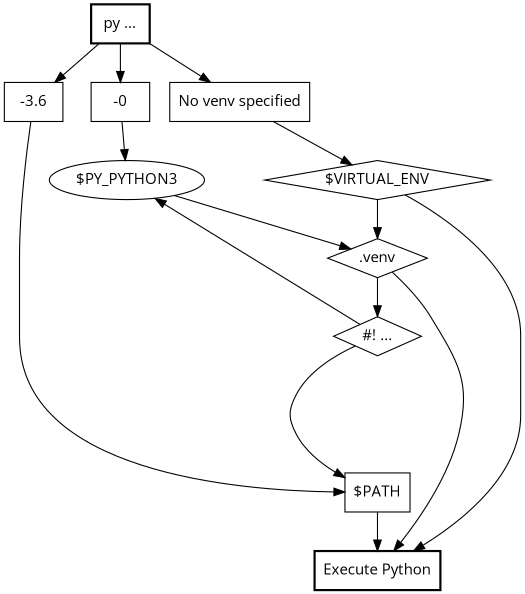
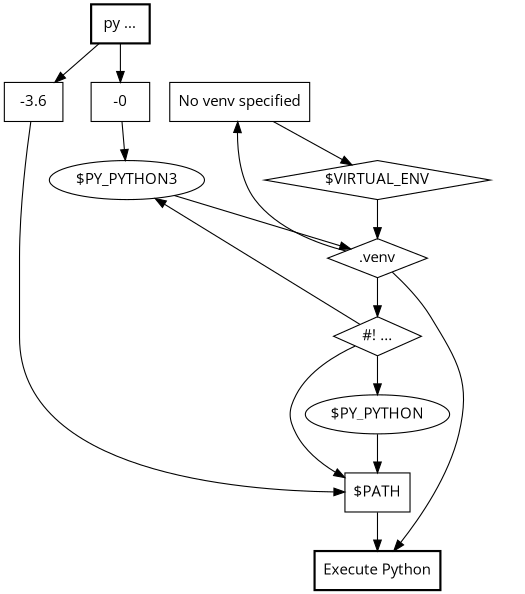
(175, 60) -> (267, 213)
(521, 365) -> none
none -> (377, 414)
